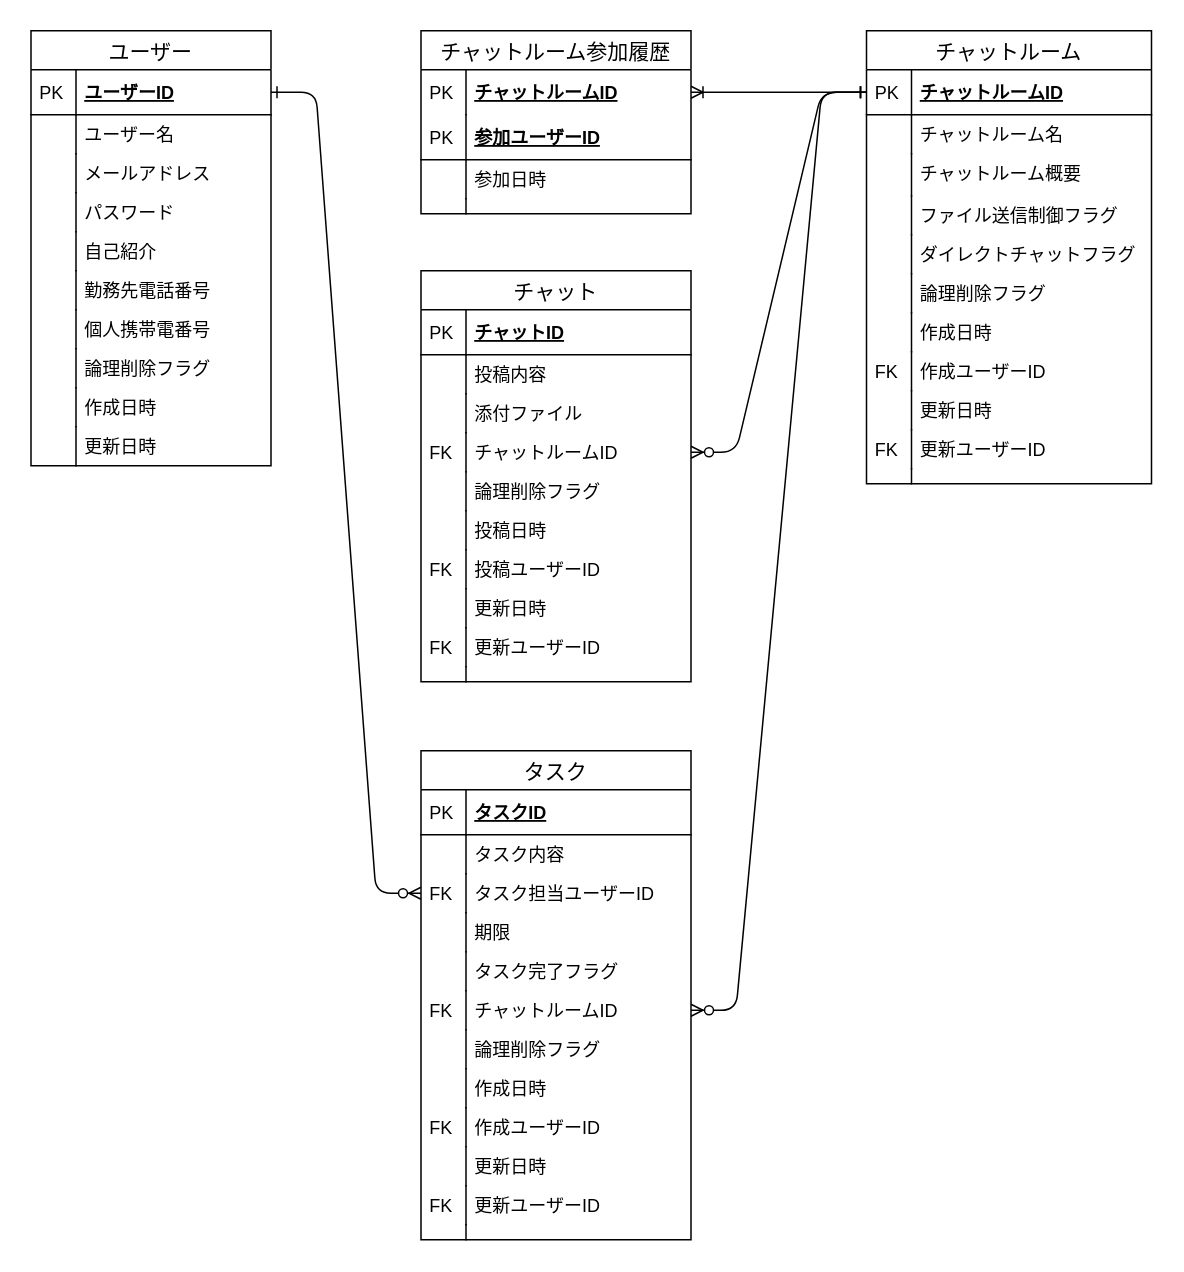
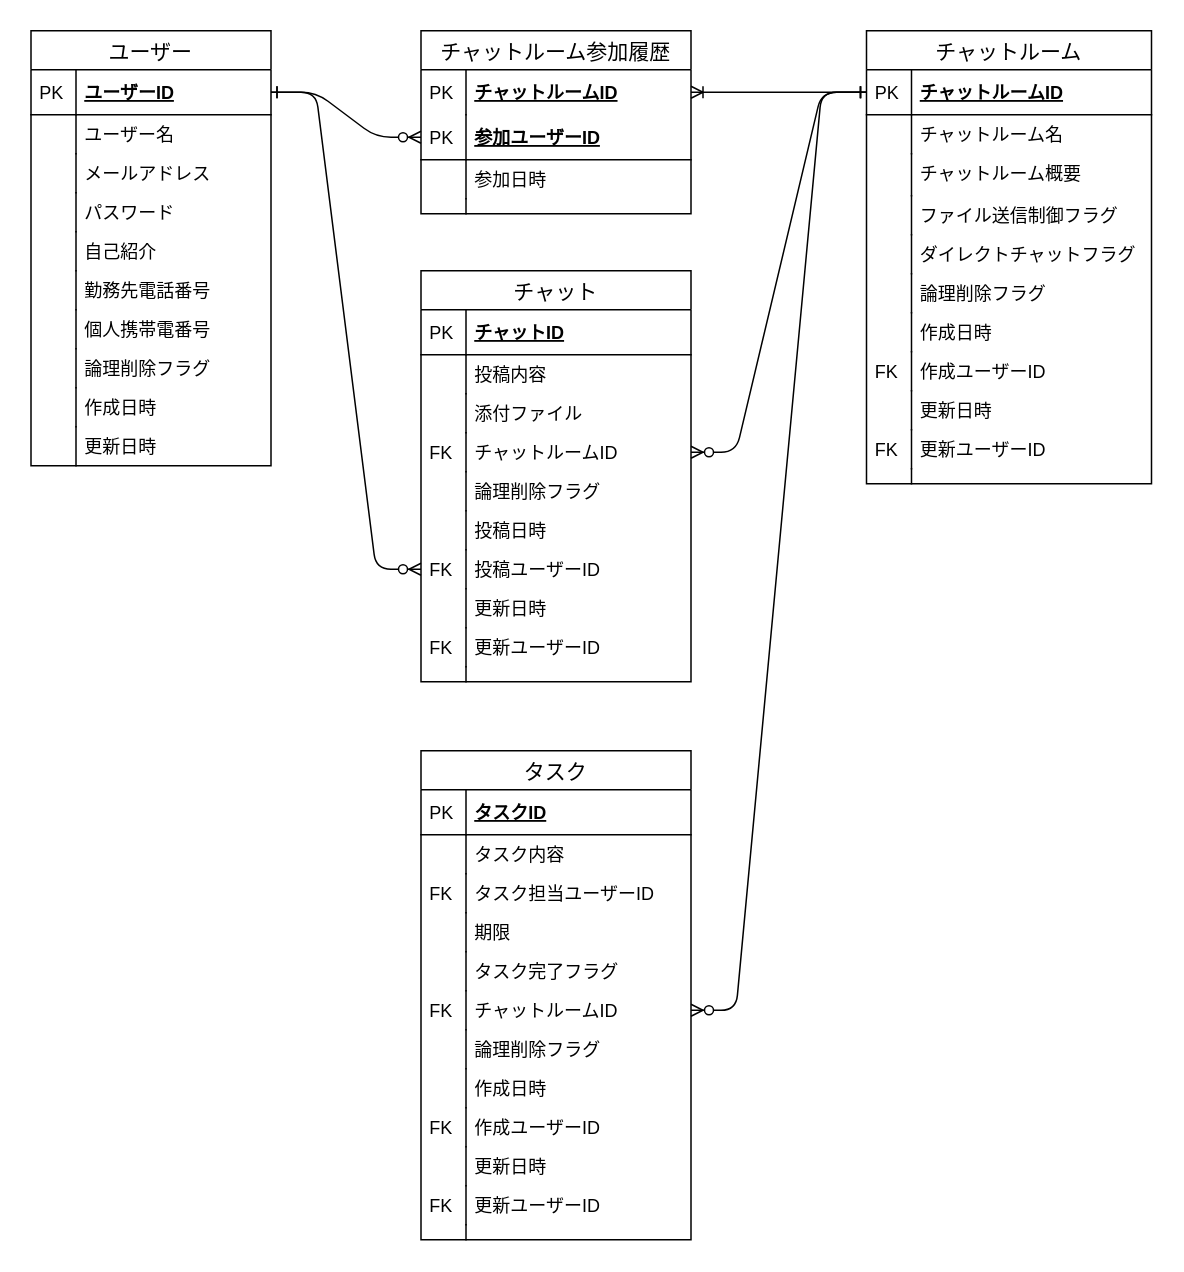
none -> (360, 125)
none -> (350, 362)
(348, 526) -> none
